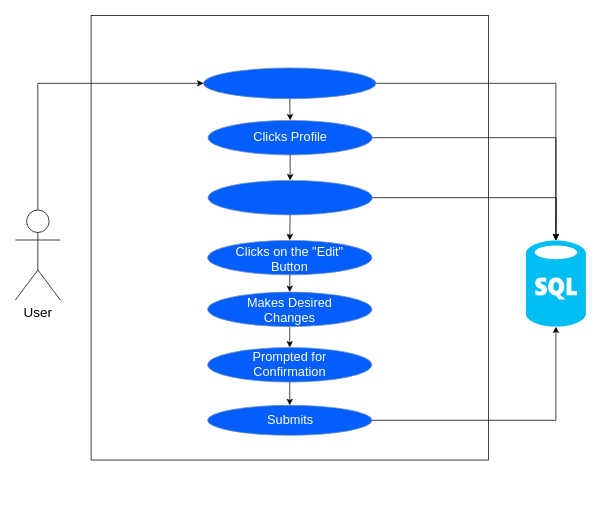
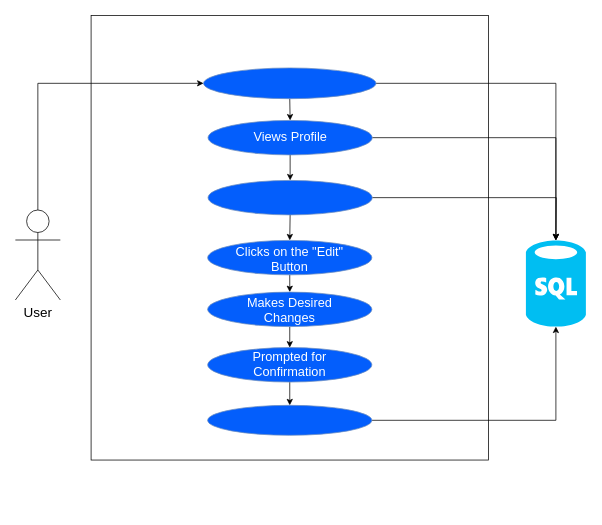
(291, 138) -> (291, 138)
(290, 420) -> none
